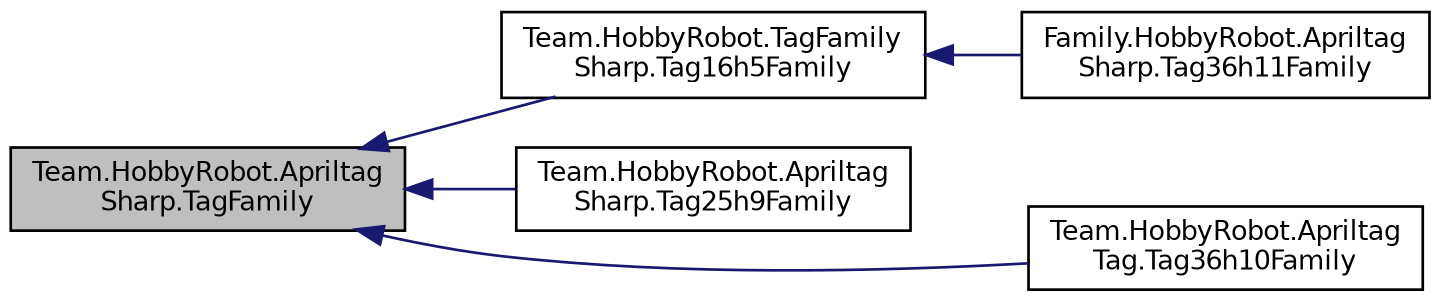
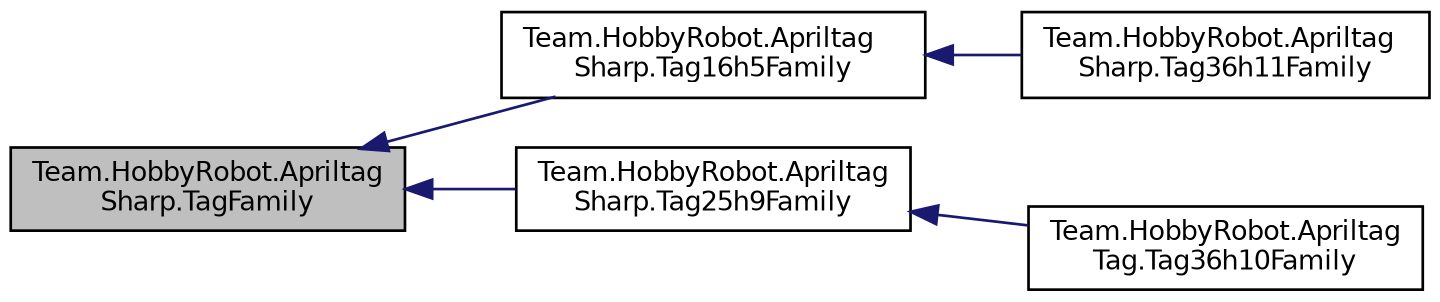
(713, 55) -> (713, 55)
(1226, 55) -> (1226, 55)
(704, 269) -> (983, 220)
